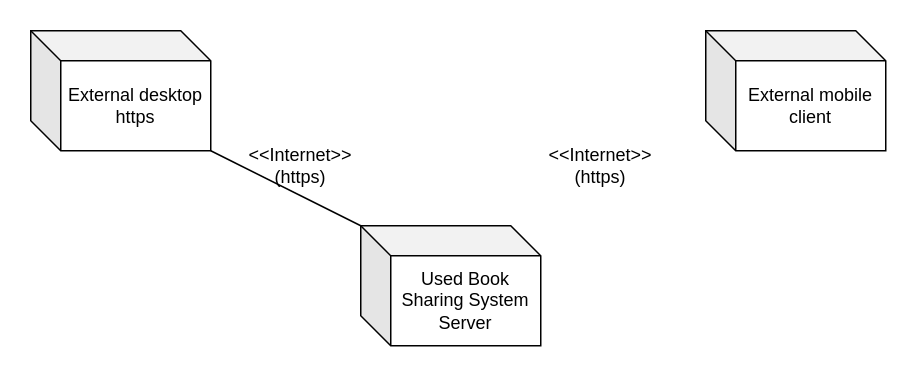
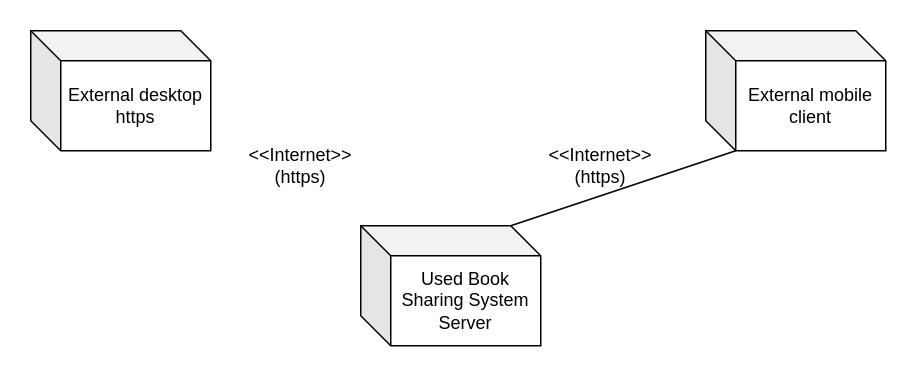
(285, 188) -> none
none -> (623, 188)
